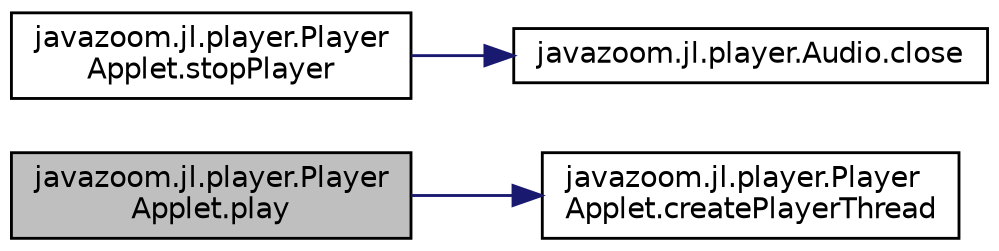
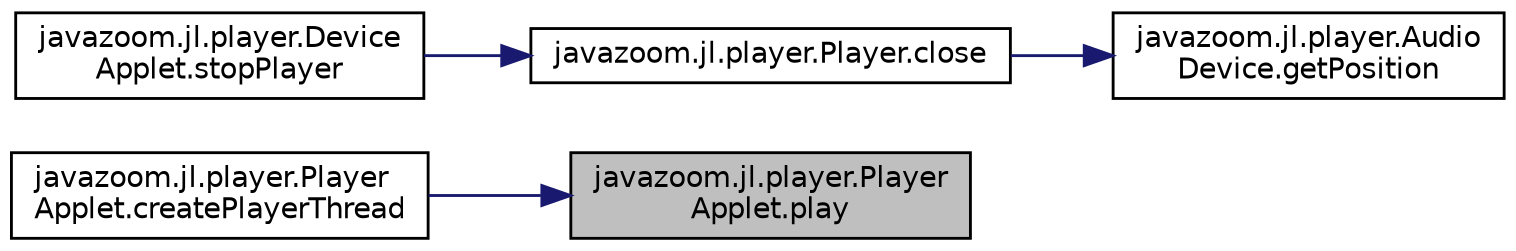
(211, 56) -> (220, 56)
(751, 56) -> (771, 56)
none -> (1309, 56)
(462, 196) -> (485, 196)
